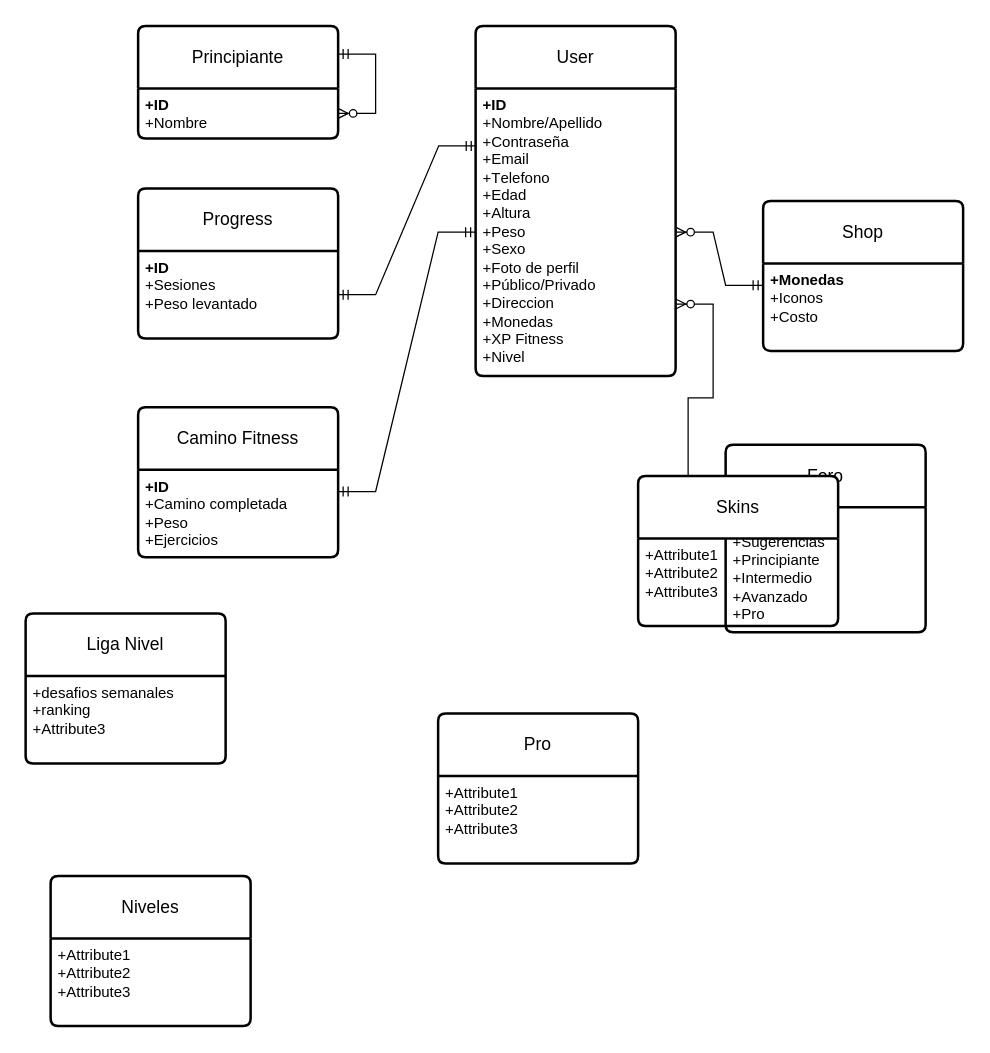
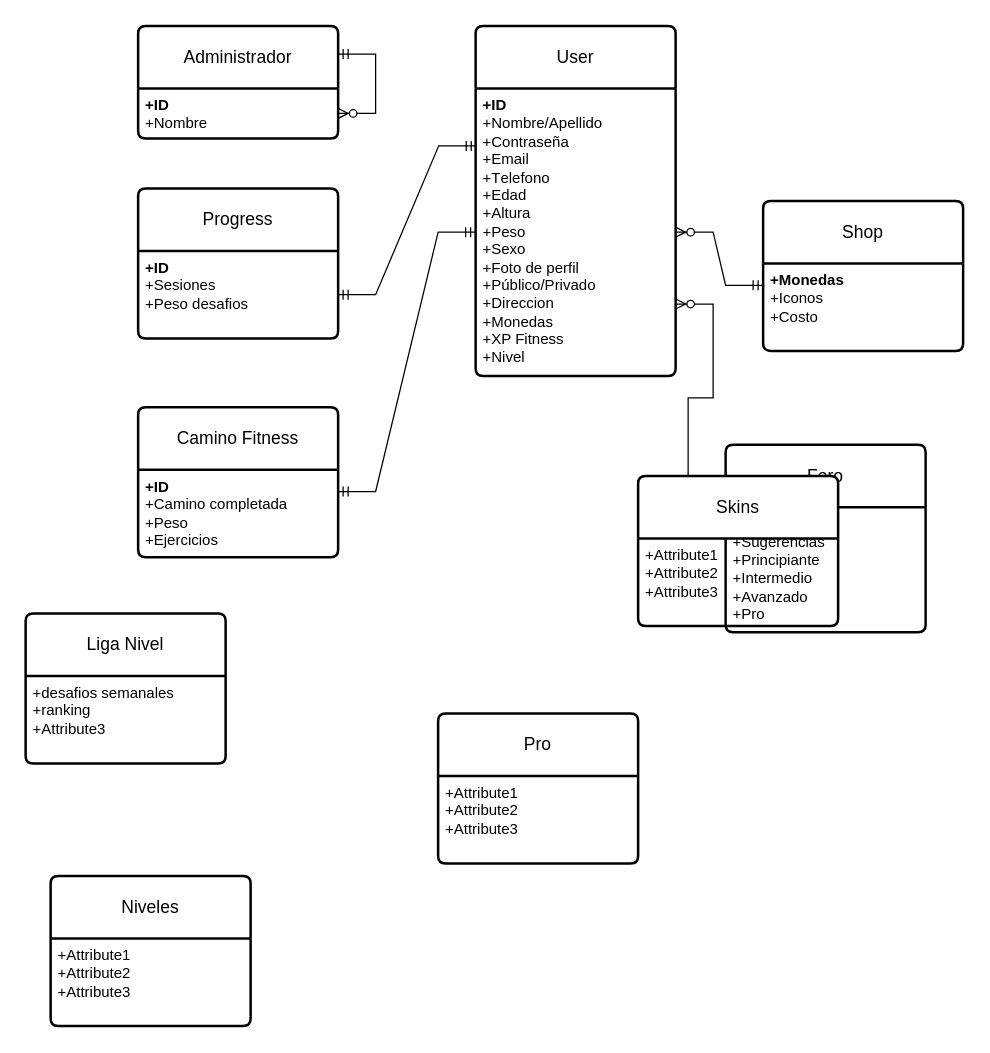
(238, 57) -> (238, 57)
(205, 286) -> (201, 286)
